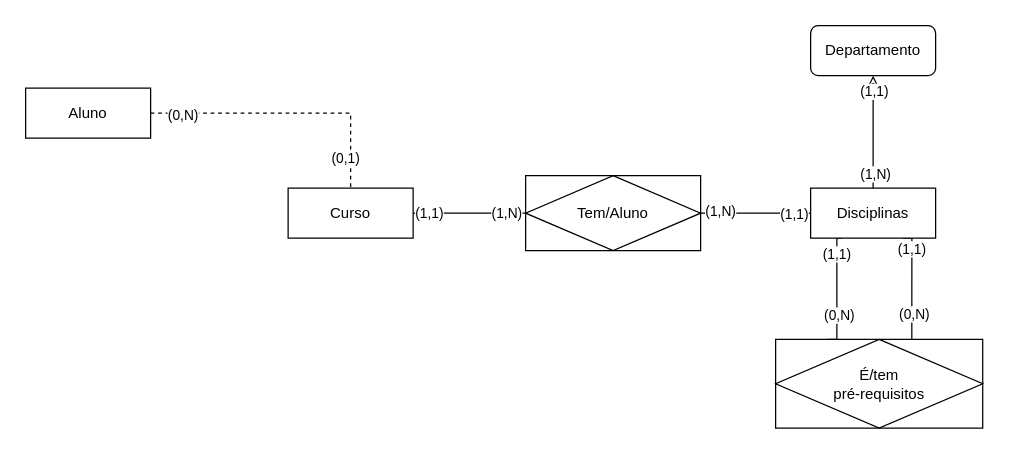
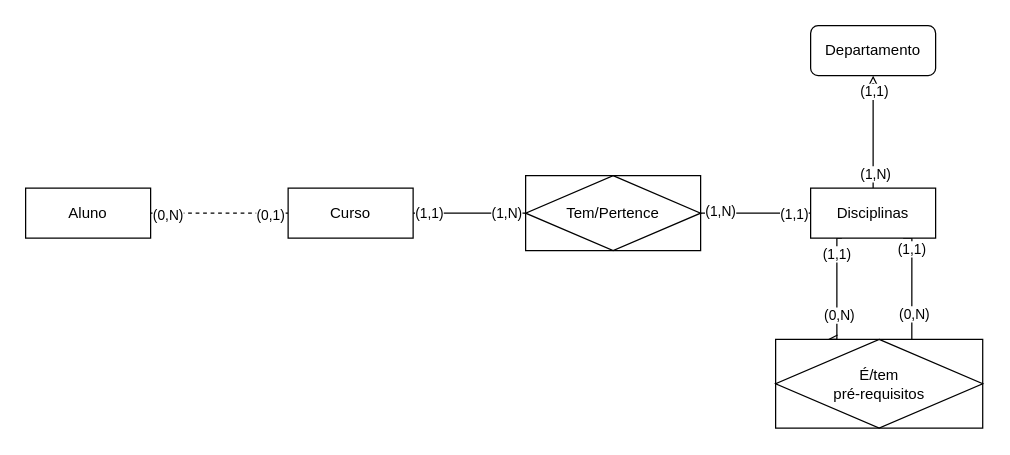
(88, 113) -> (88, 213)
(613, 213) -> (613, 213)
(835, 339) -> (837, 338)
